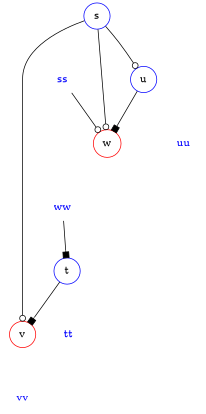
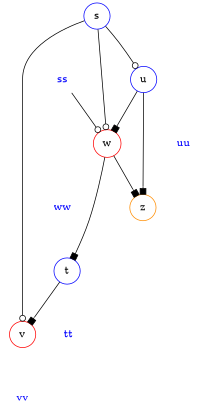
none -> (143, 208)
(65, 236) -> (94, 206)
